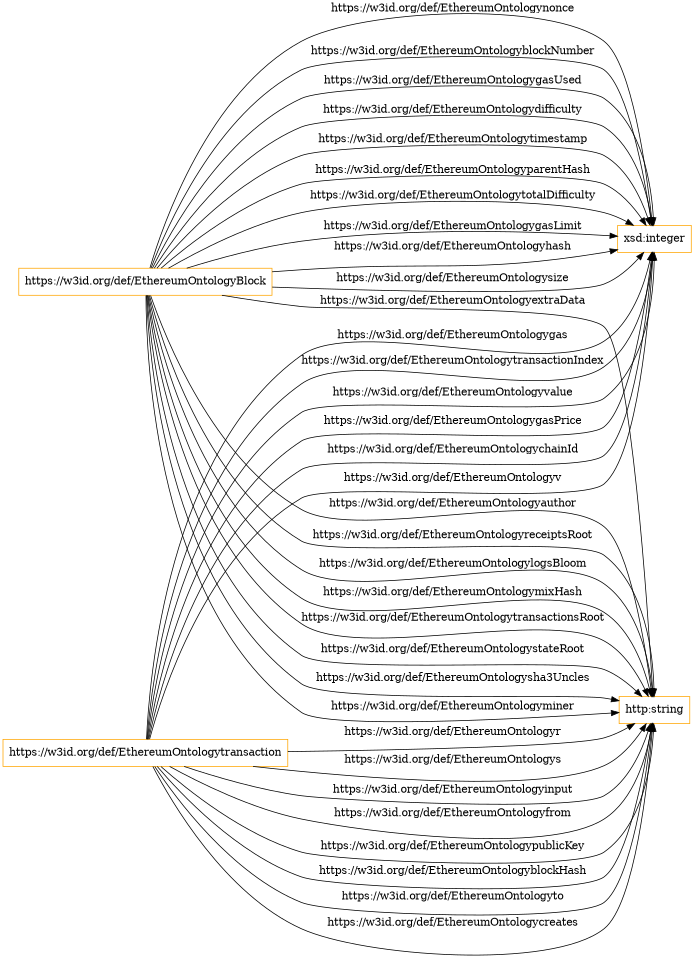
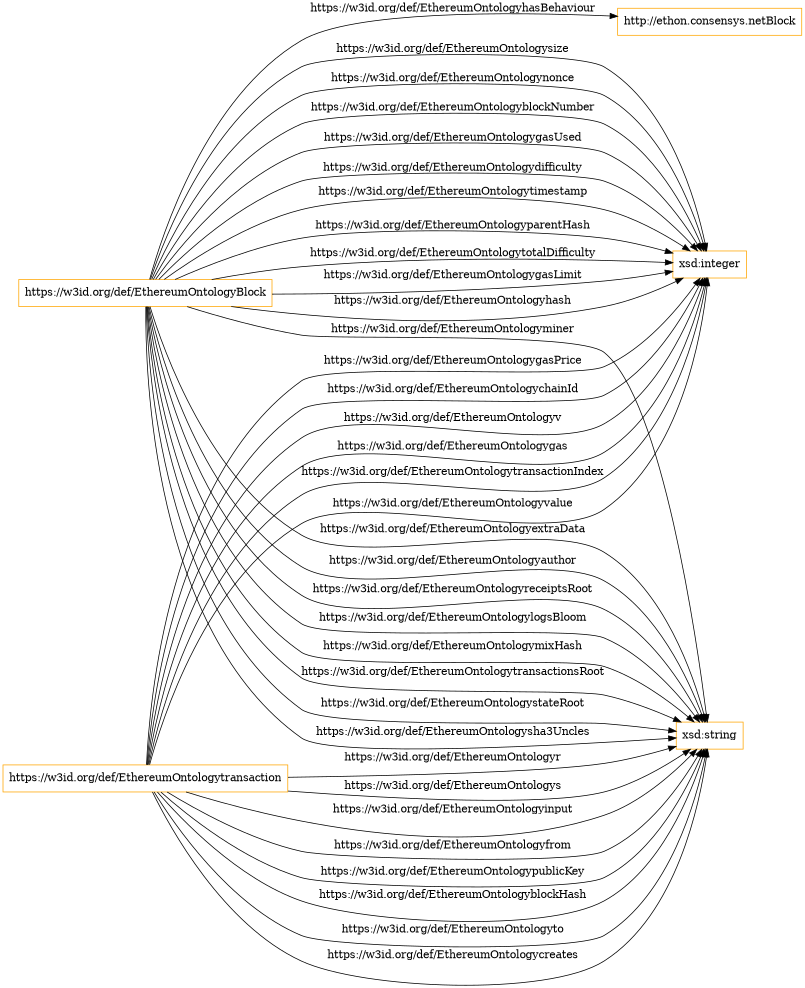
none -> (710, 22)
(654, 710) -> (710, 736)
